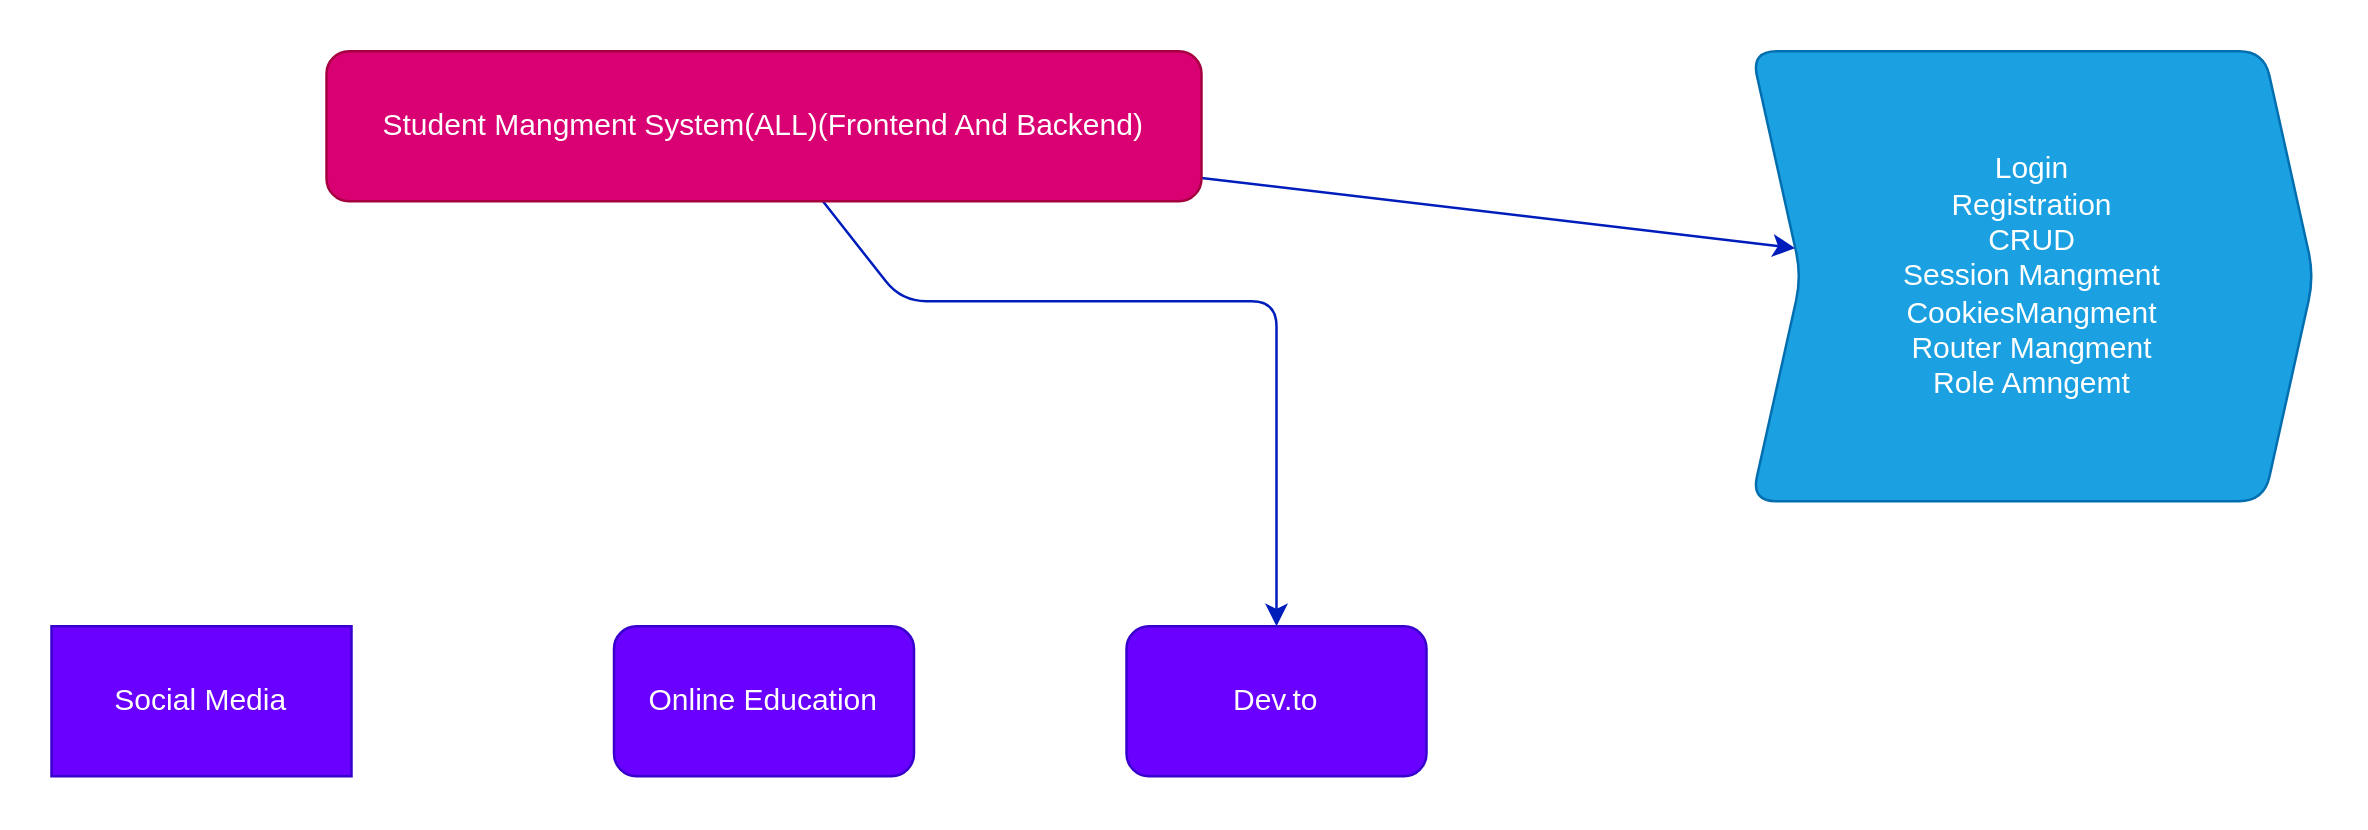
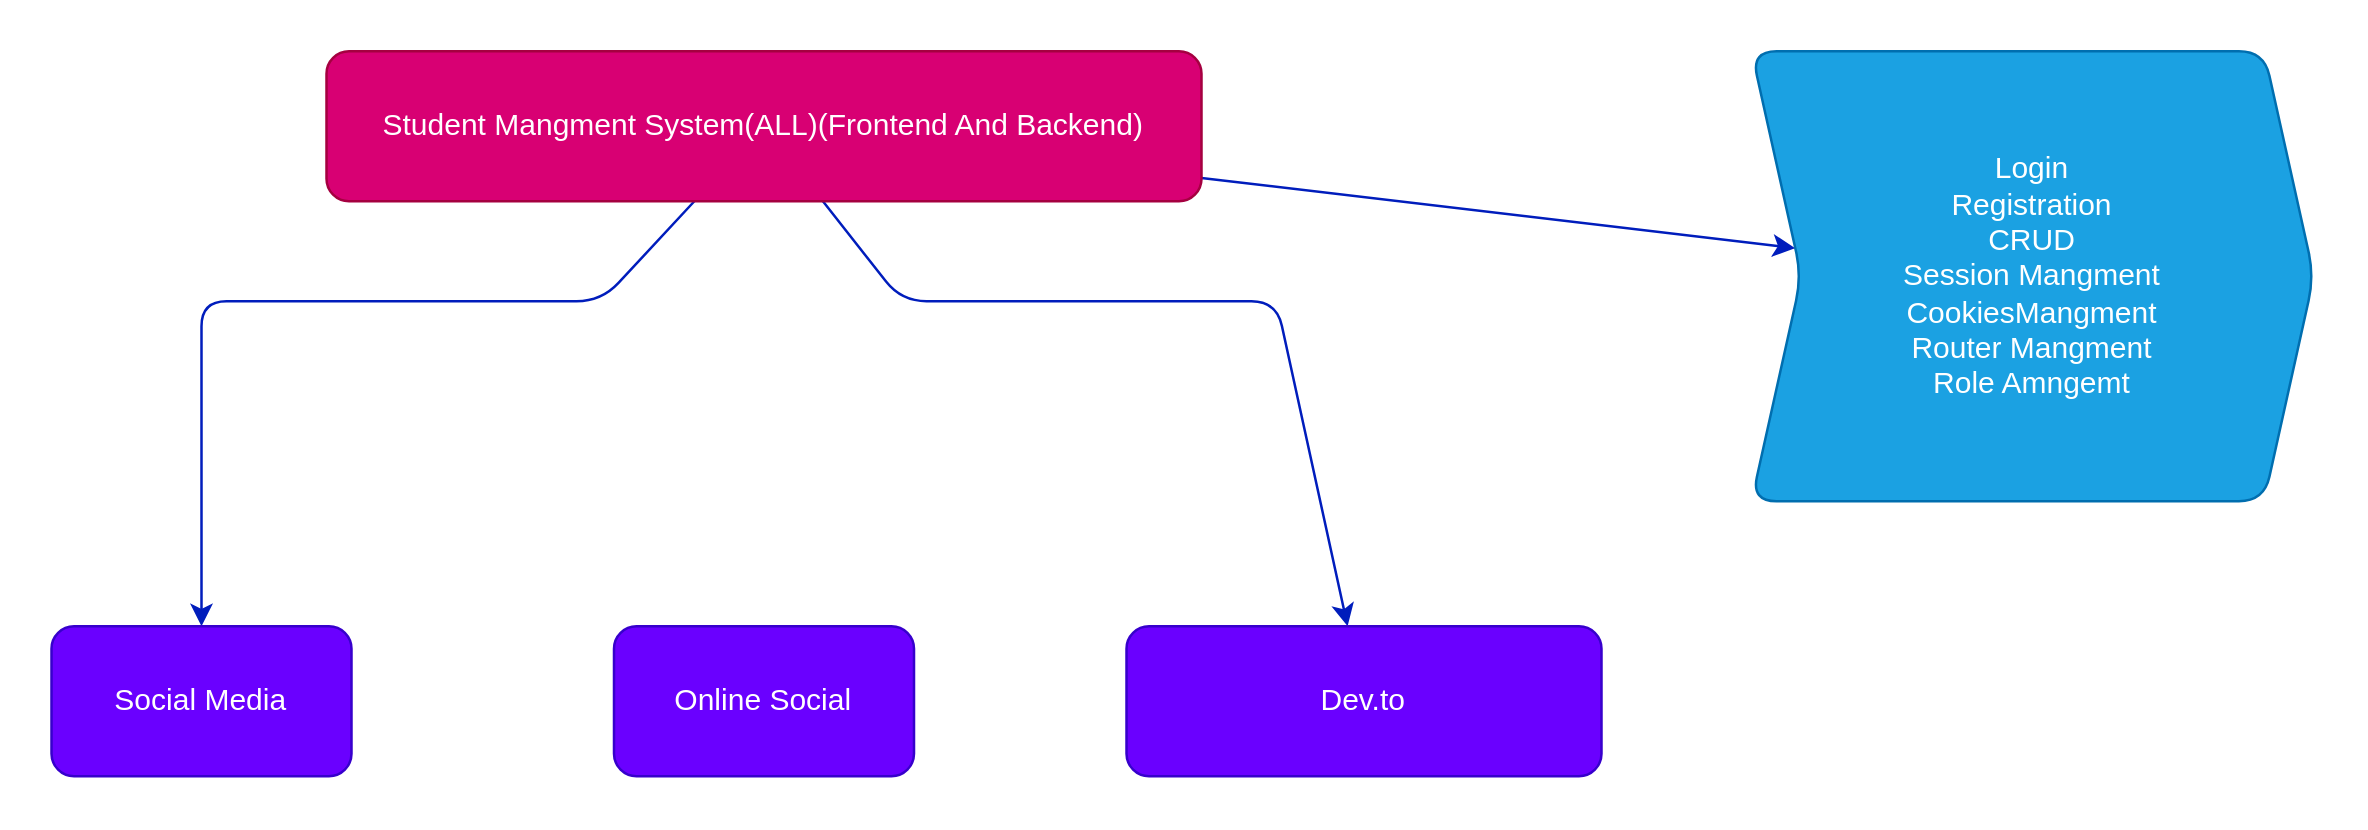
none -> (318, 301)
(201, 701) -> (201, 701)
(764, 701) -> (764, 701)
(1276, 701) -> (1364, 701)
